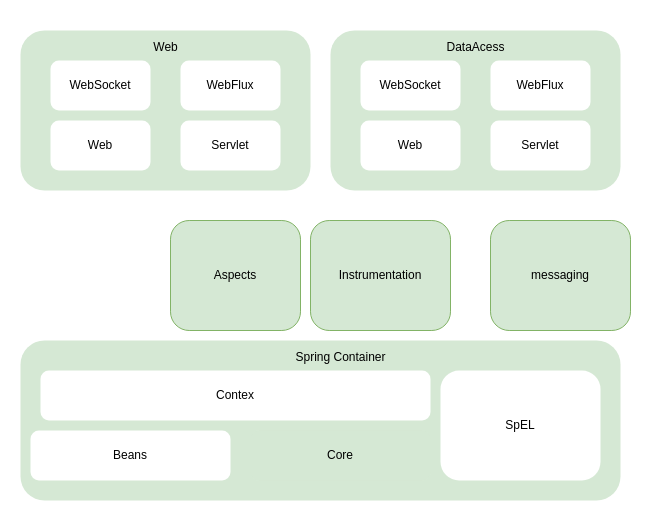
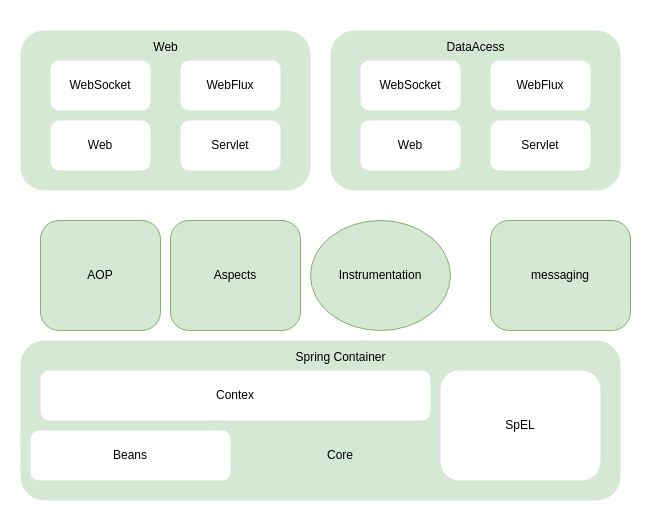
none -> (101, 276)
(381, 276) -> (381, 276)
